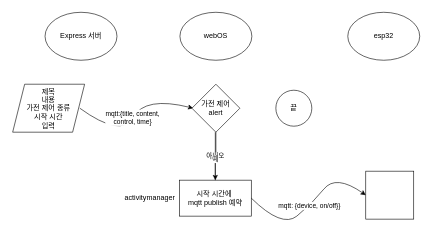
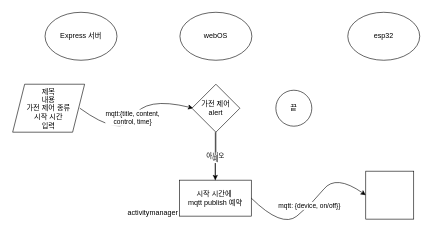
(150, 198) -> (153, 213)
